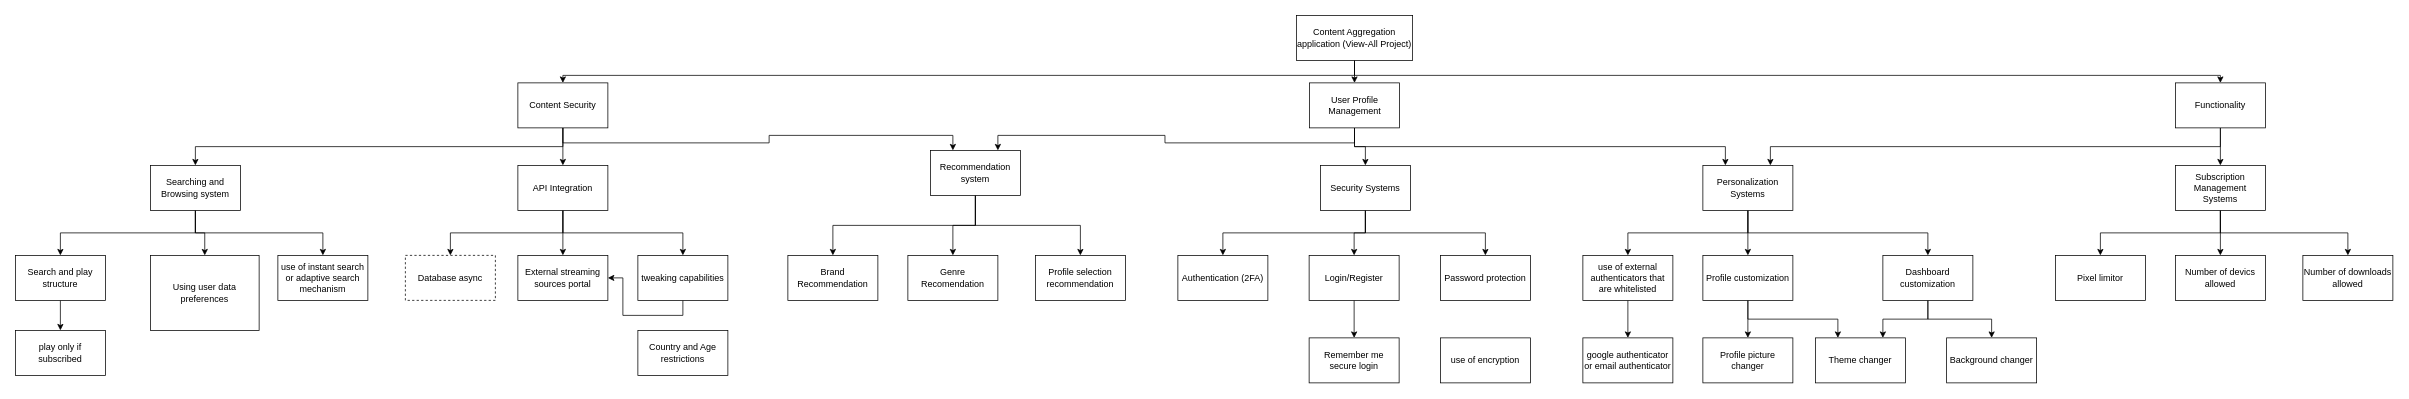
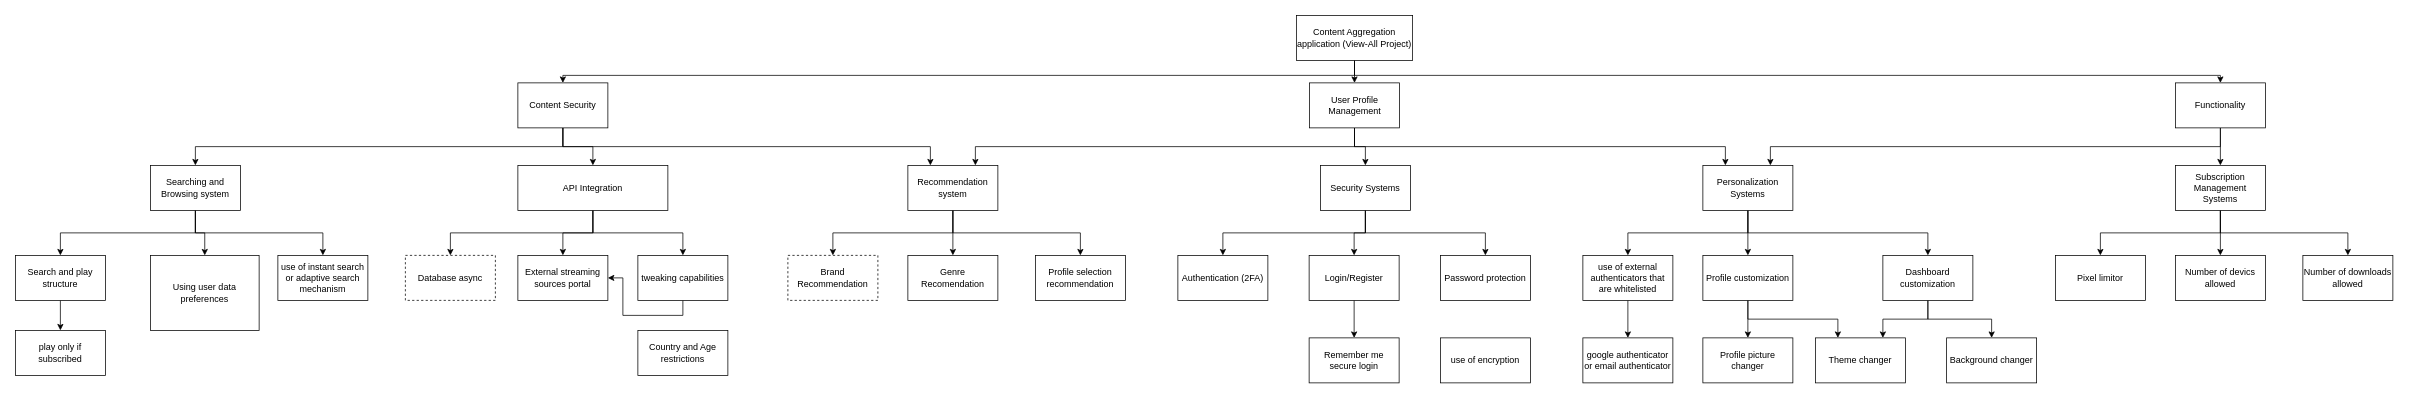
(975, 173) -> (953, 188)
(563, 188) -> (593, 188)
(833, 278) -> (833, 278)
